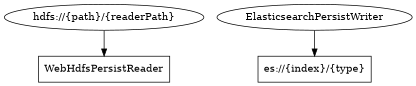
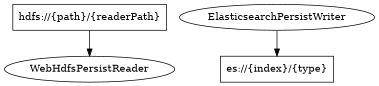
(104, 17) -> (90, 17)
(104, 69) -> (90, 69)
